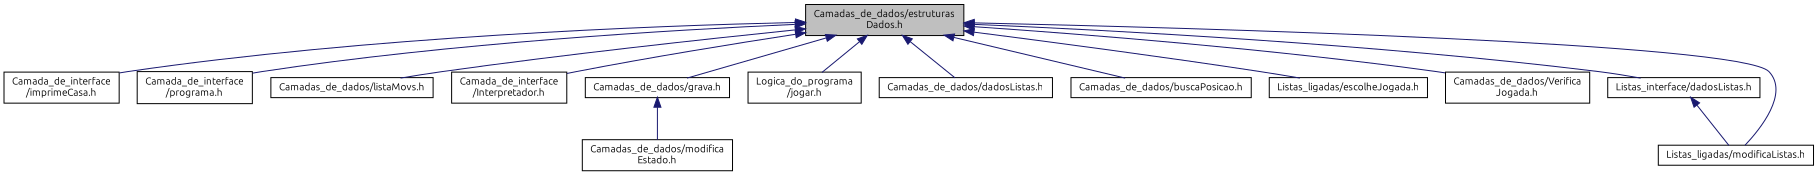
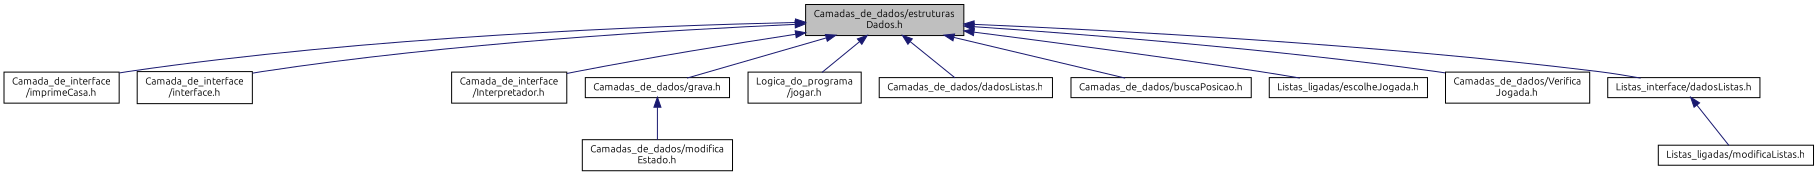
(1415, 37) -> none
(195, 88) -> (195, 88)
(352, 88) -> none
